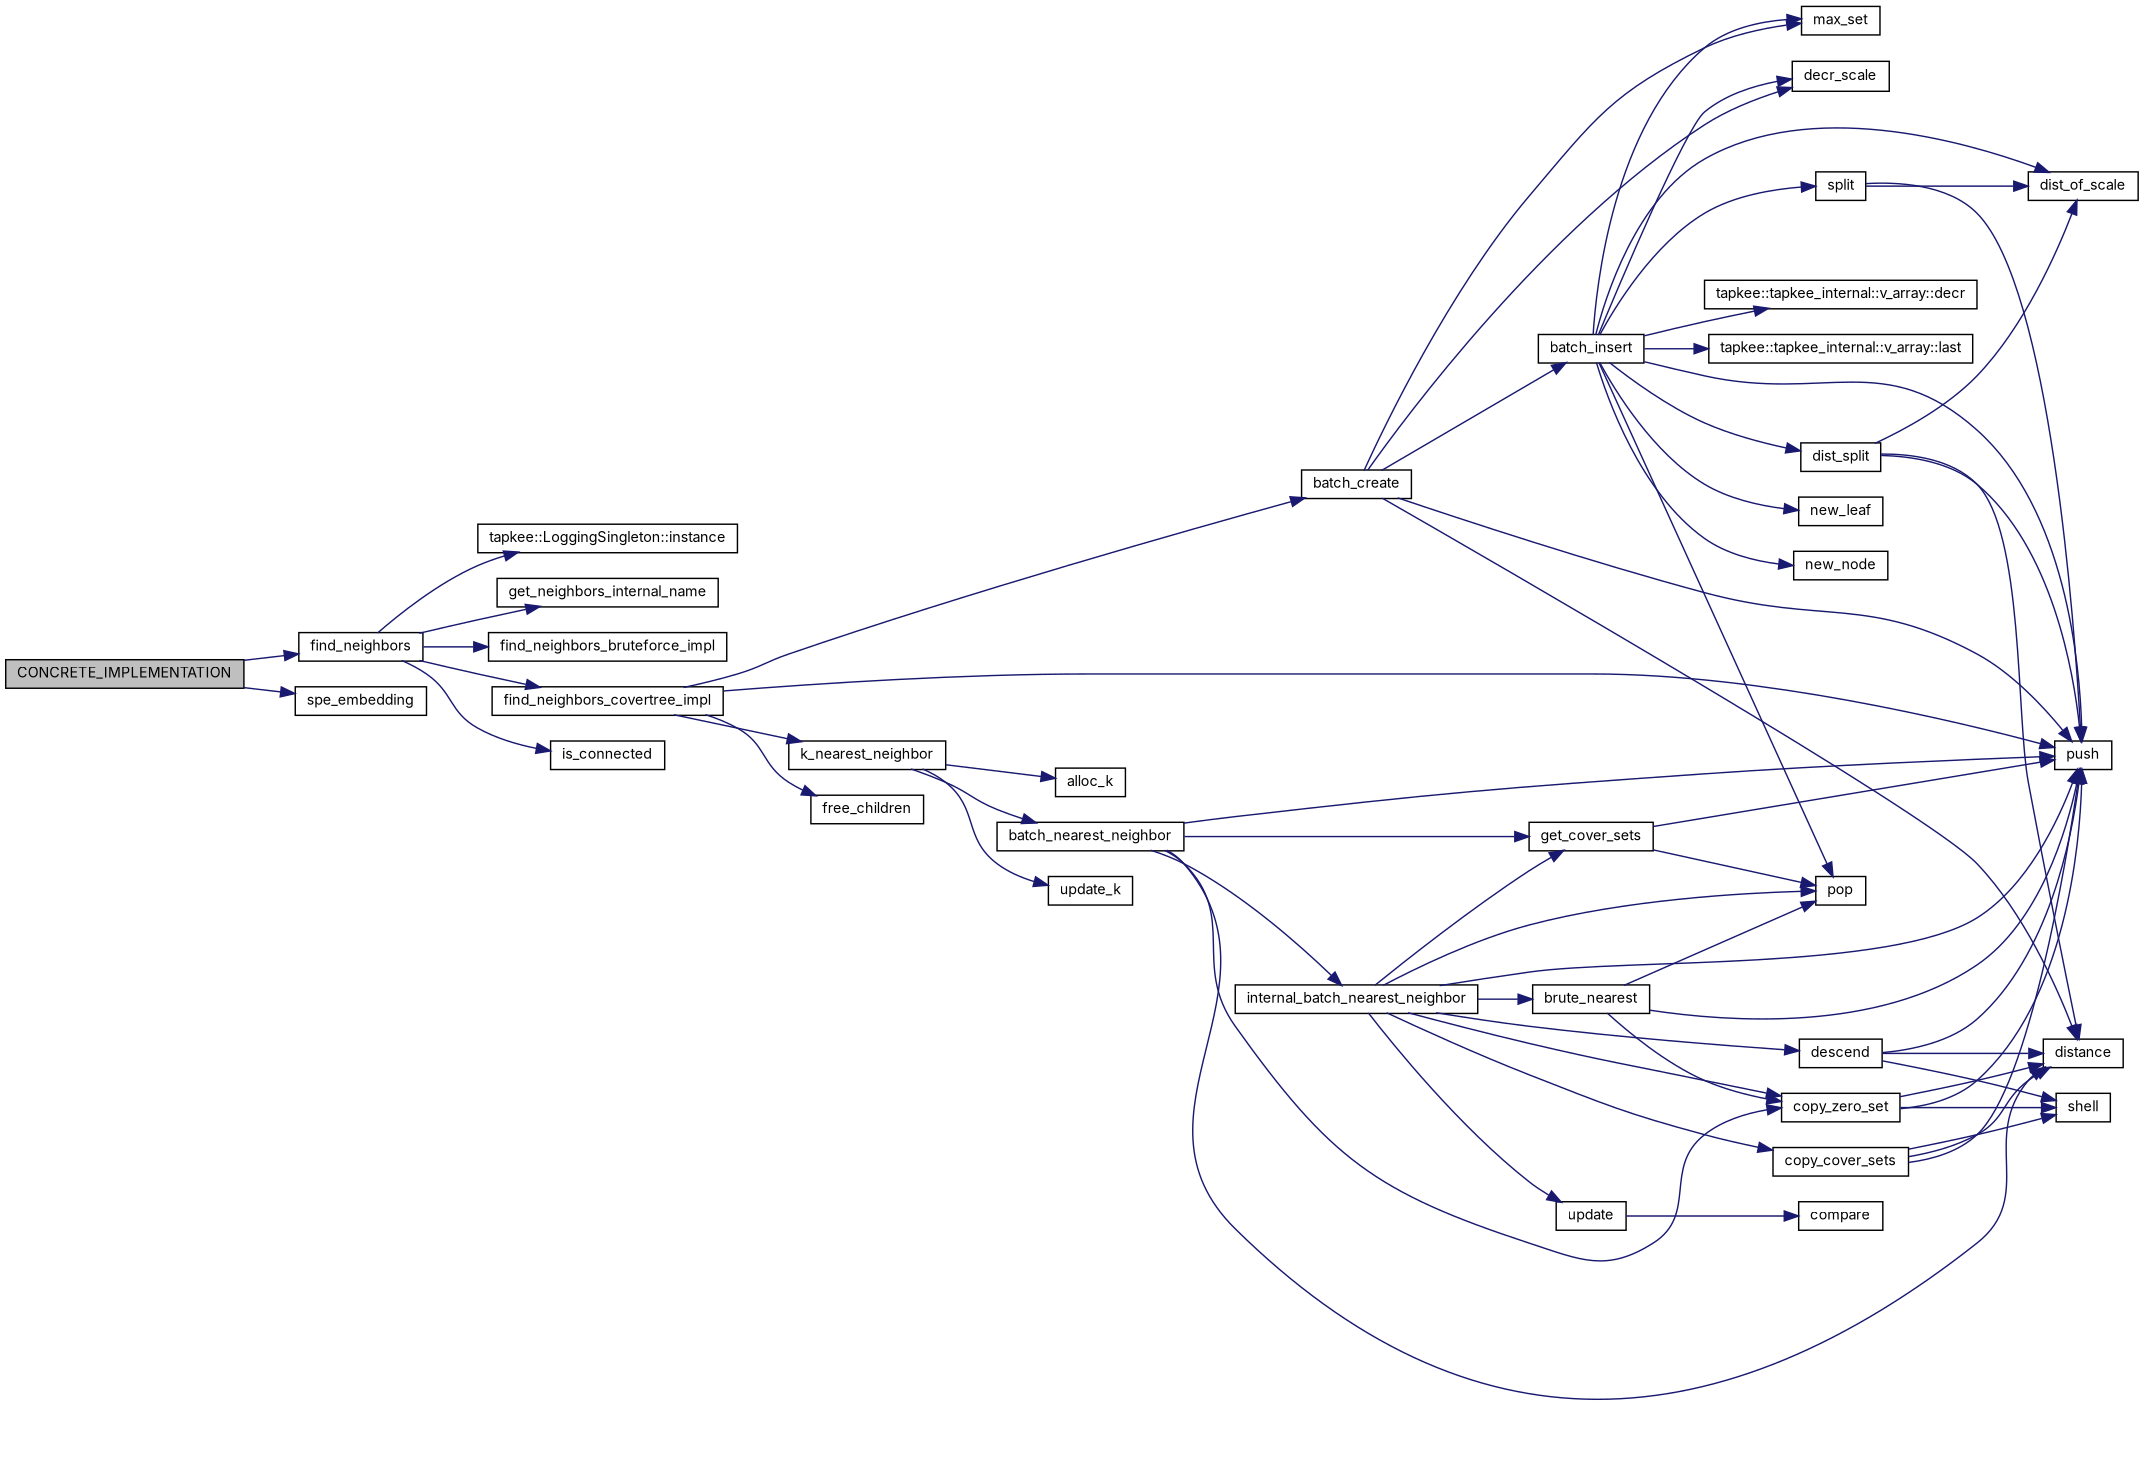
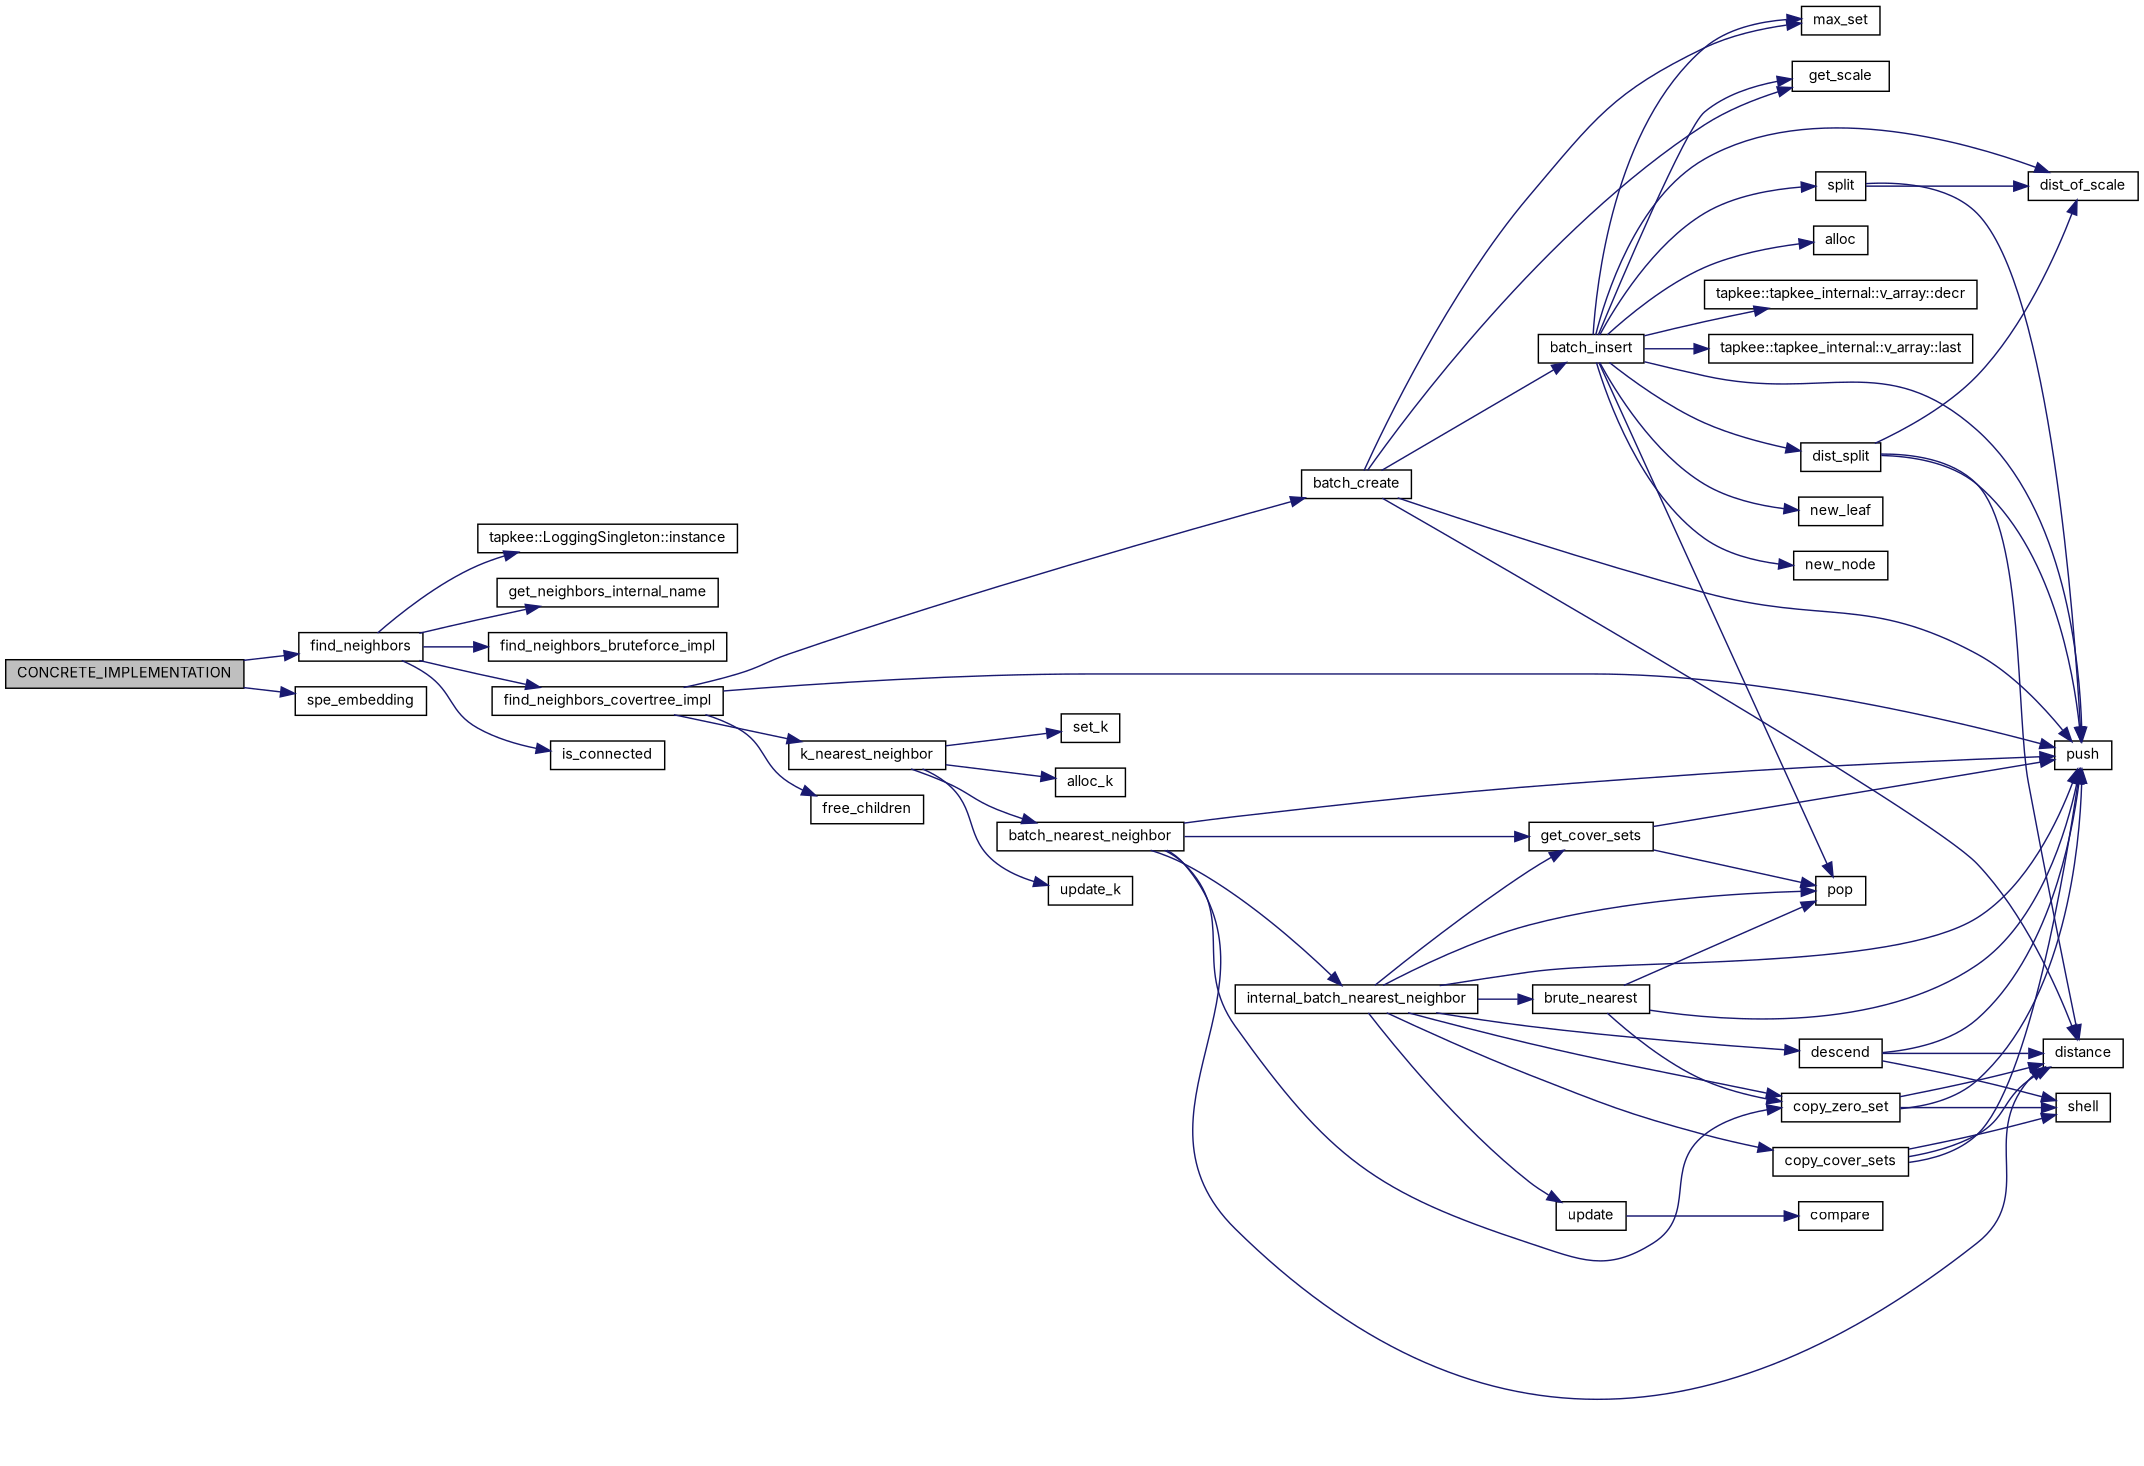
(1841, 76) -> (1841, 76)
none -> (1841, 240)
none -> (1090, 728)
